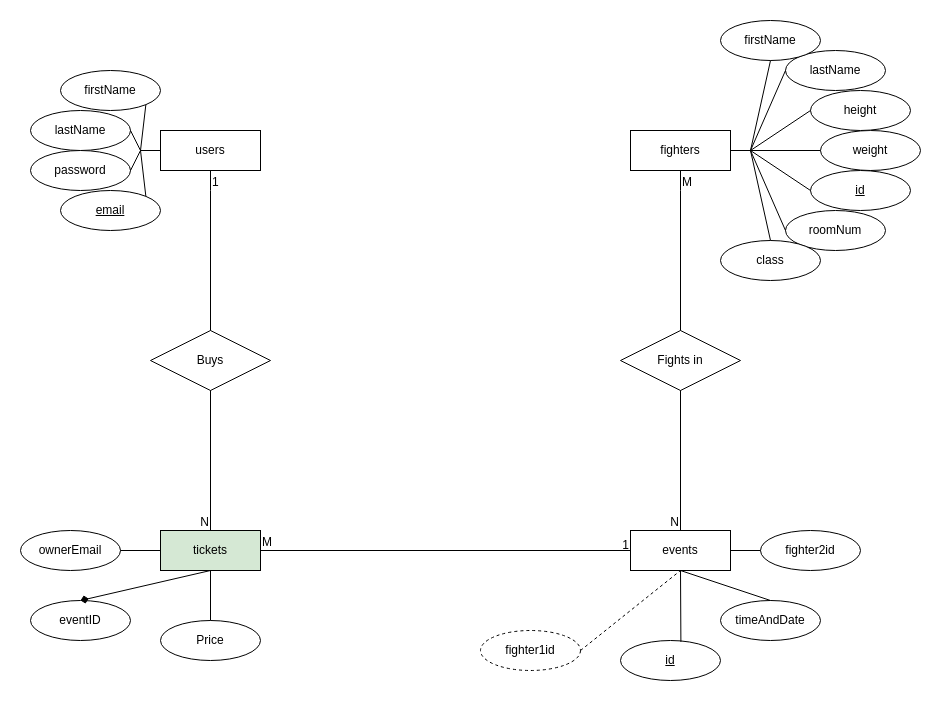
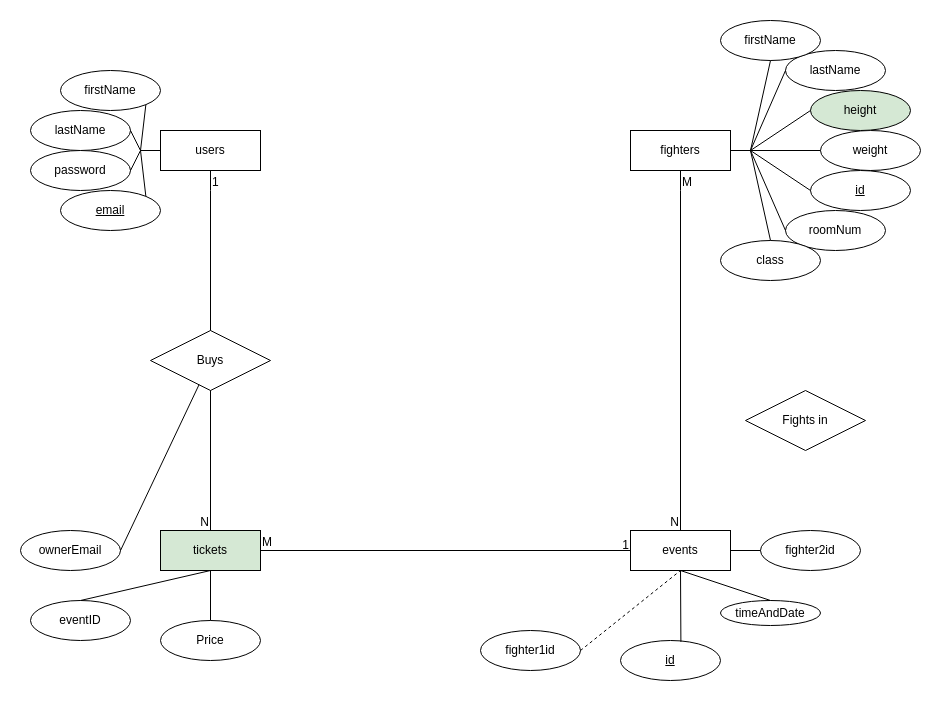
(861, 111) -> (861, 111)
(681, 361) -> (806, 421)
(141, 551) -> (160, 468)
(89, 599) -> (85, 599)
(771, 621) -> (771, 613)
(531, 651) -> (531, 651)
